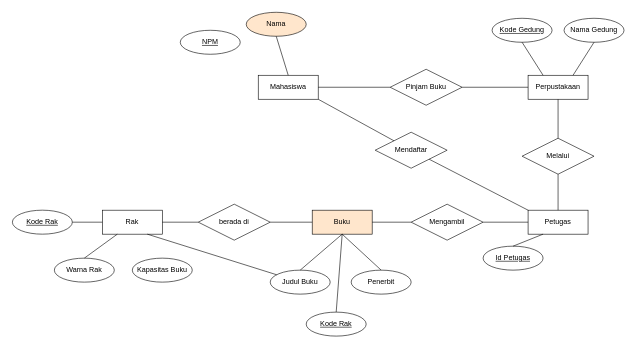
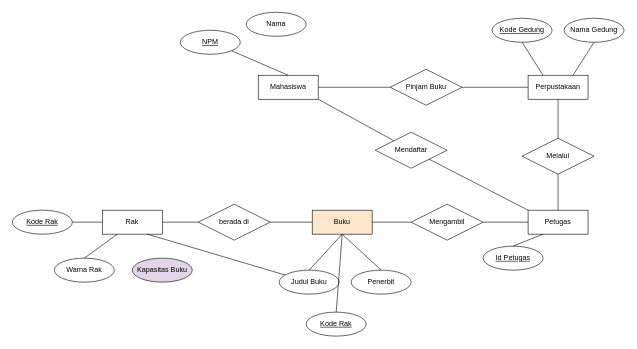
(276, 24) -> (276, 24)
(282, 55) -> none
none -> (259, 62)
(162, 270) -> (162, 270)
(300, 282) -> (309, 282)
